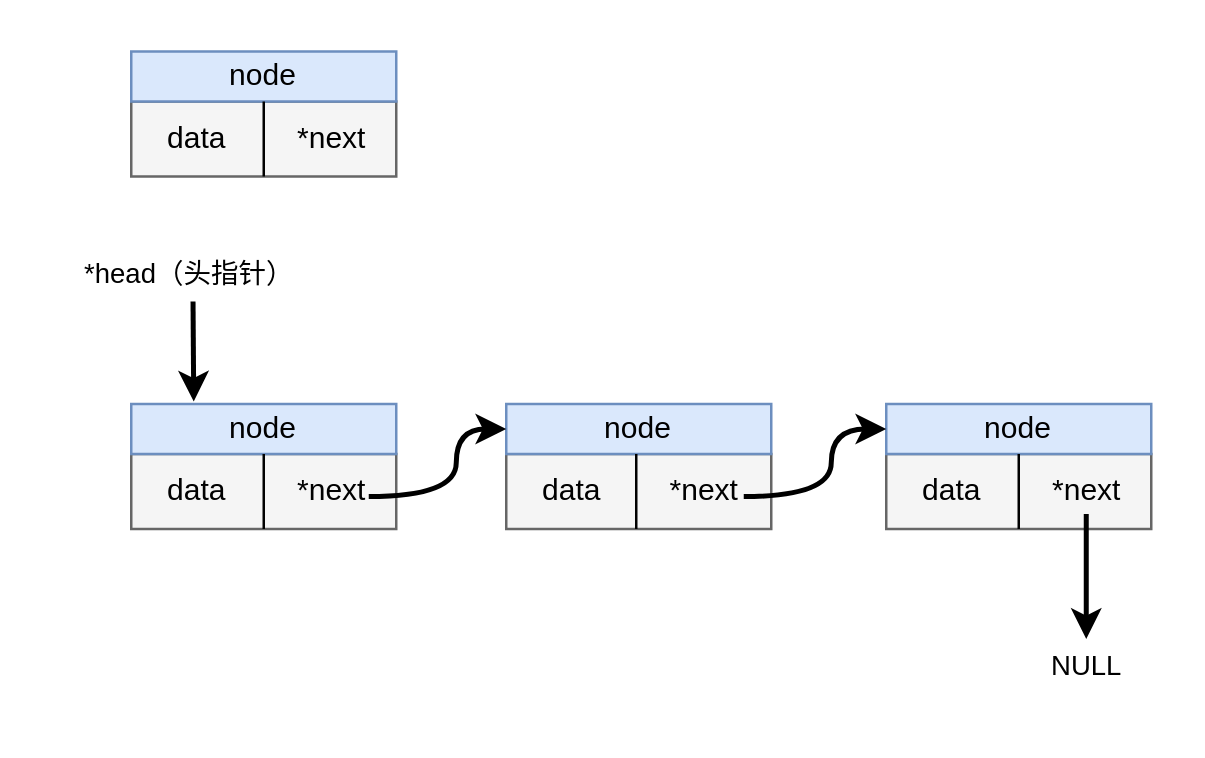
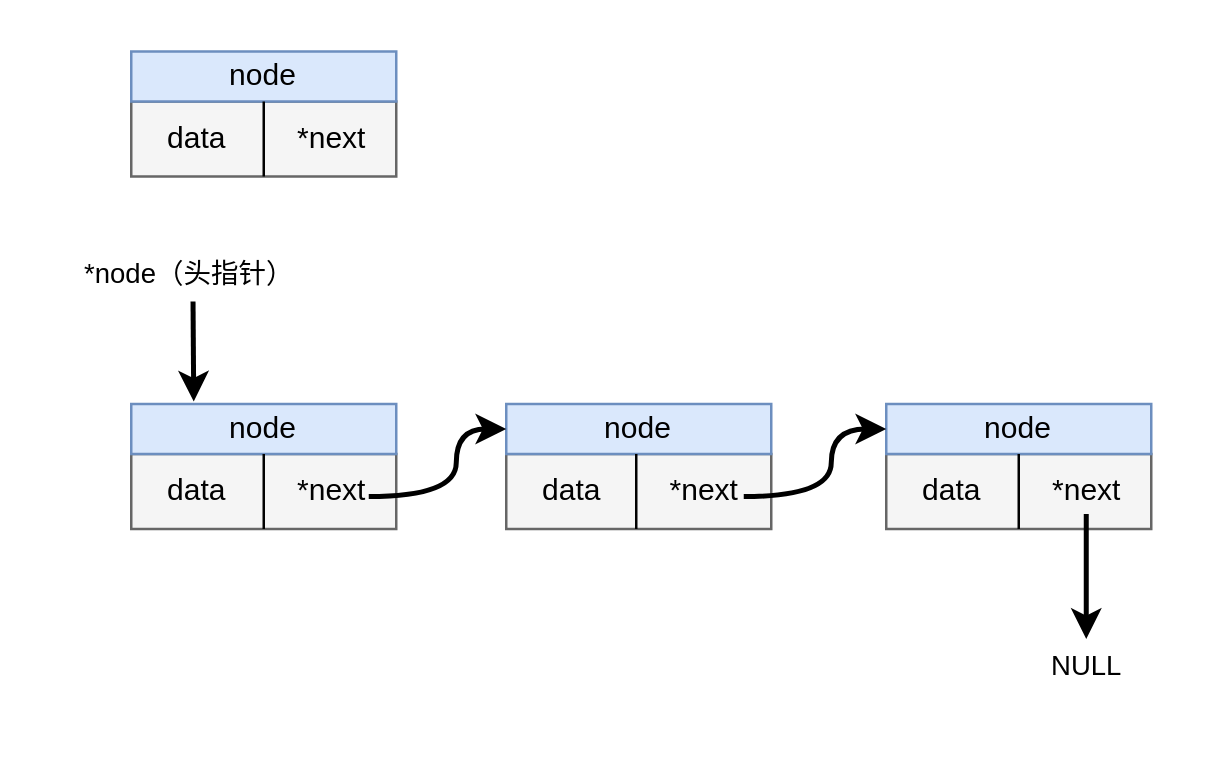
(190, 274) -> (190, 274)
